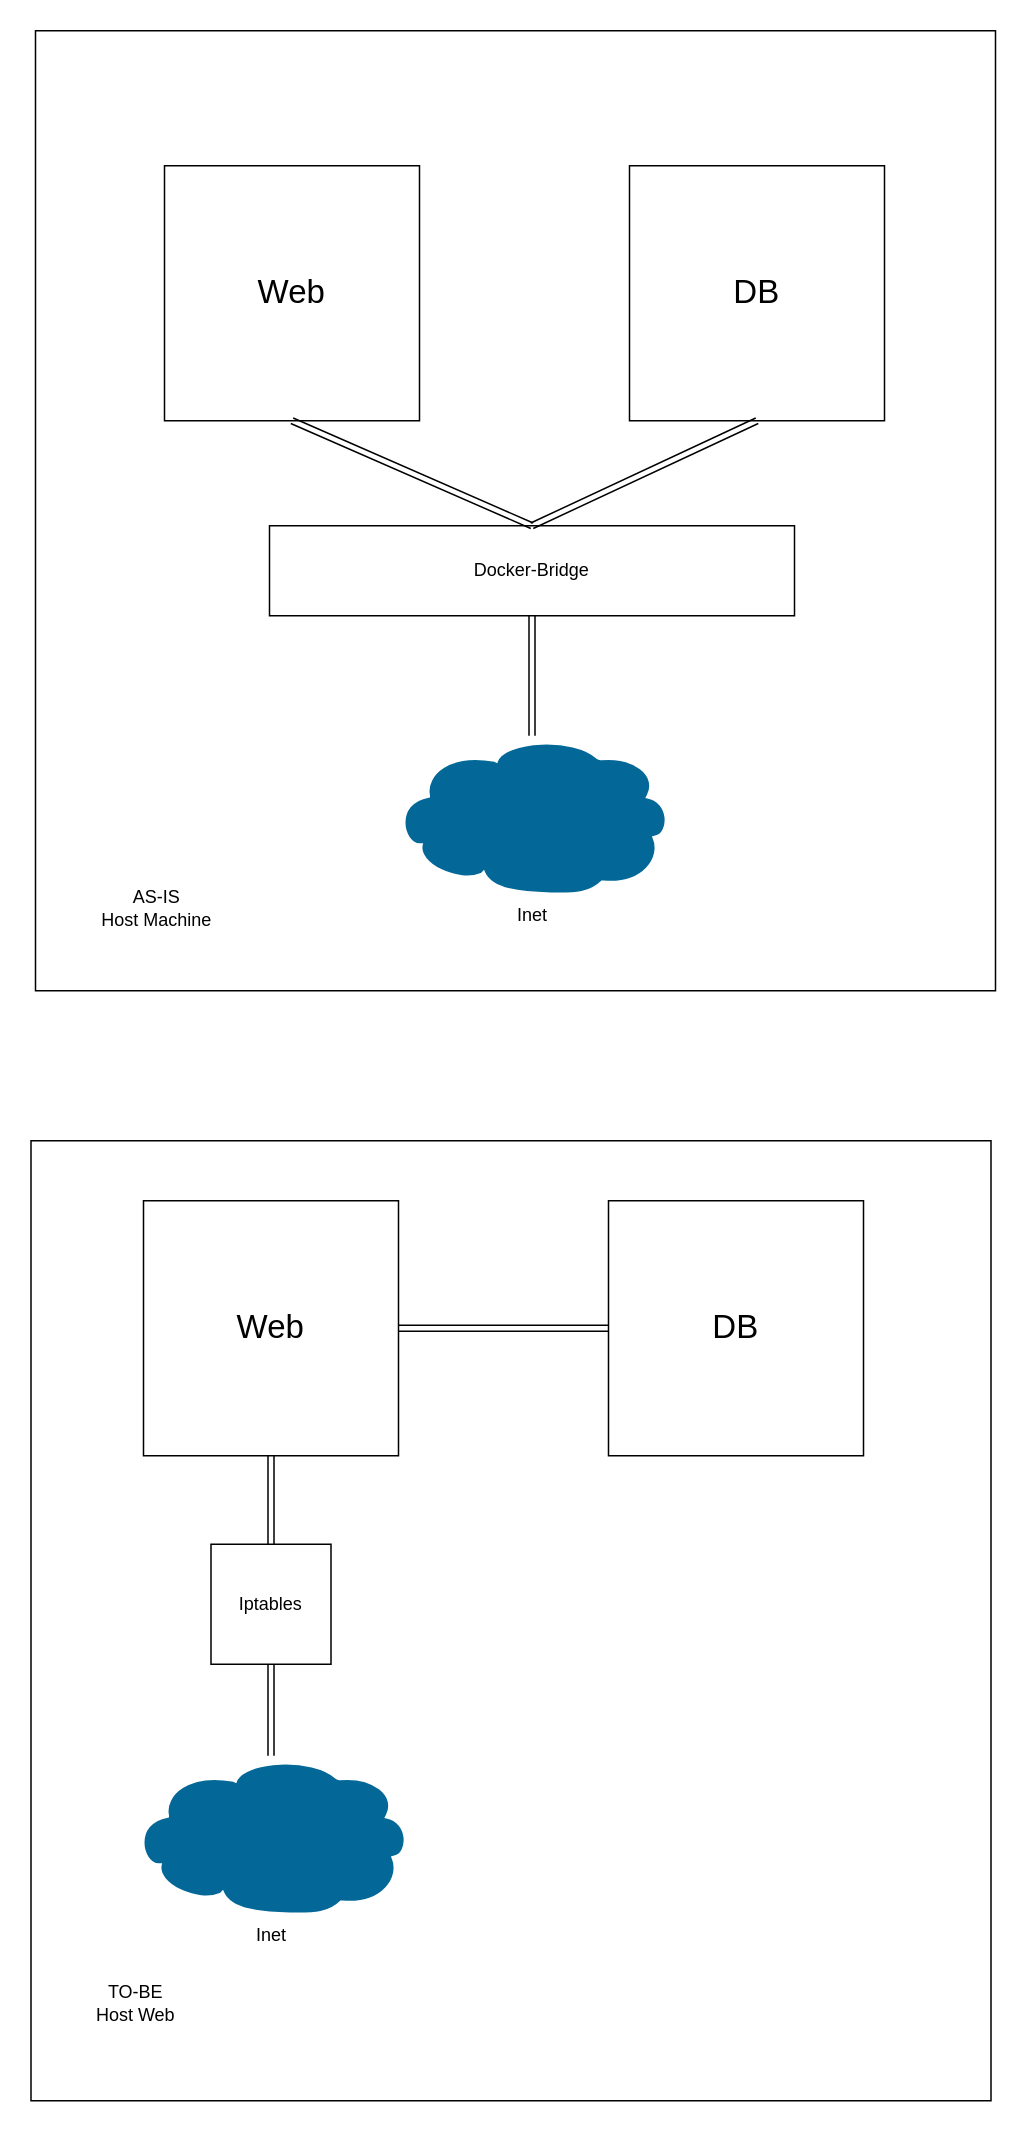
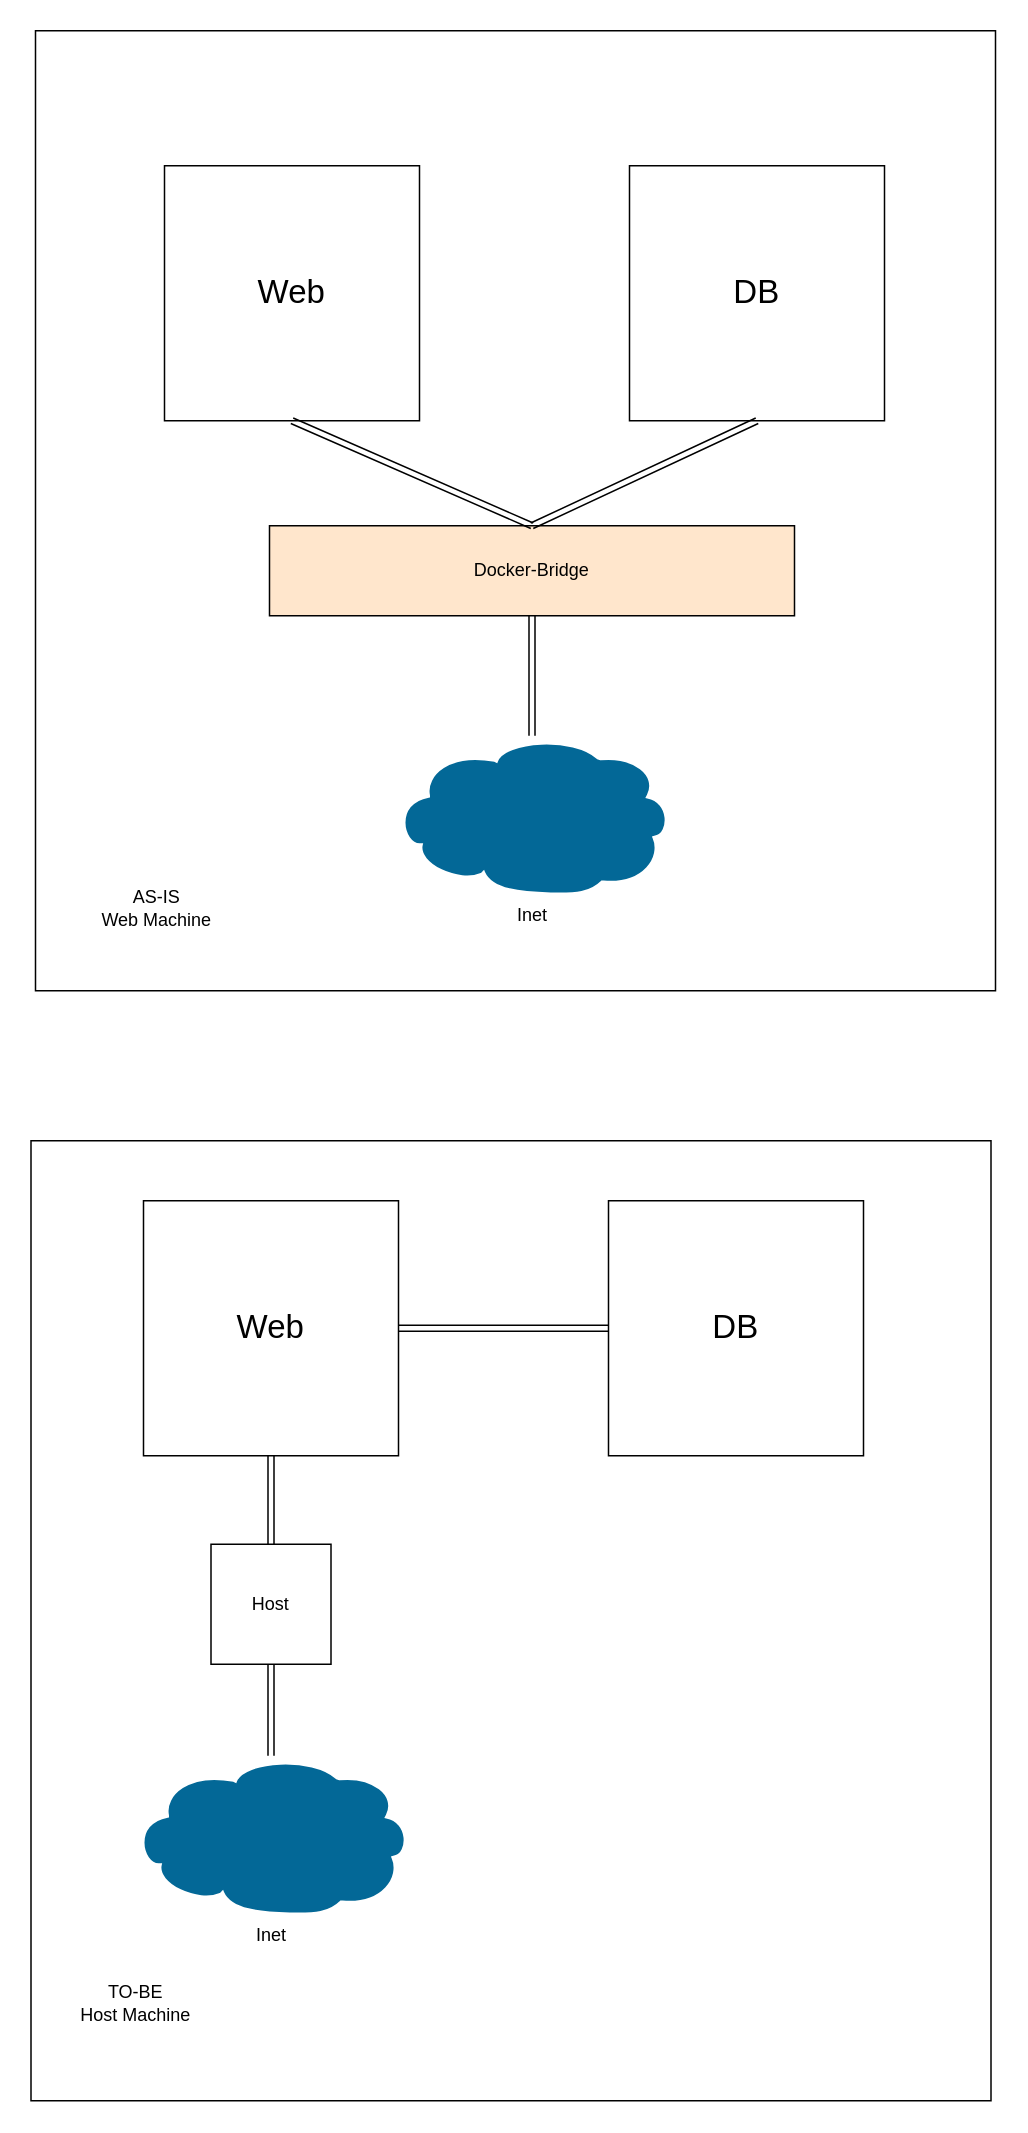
(532, 571) -> (532, 571)
(157, 908) -> (157, 908)
(271, 1604) -> (271, 1604)
(136, 2003) -> (136, 2003)
